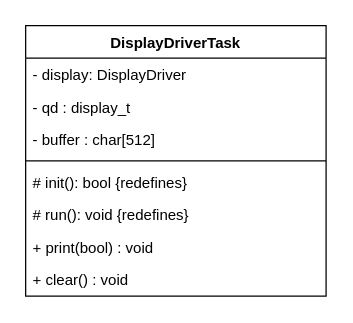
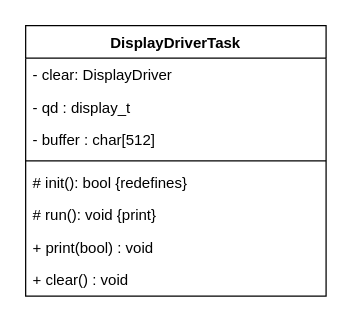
(118, 75) -> (111, 75)
(128, 215) -> (111, 215)
